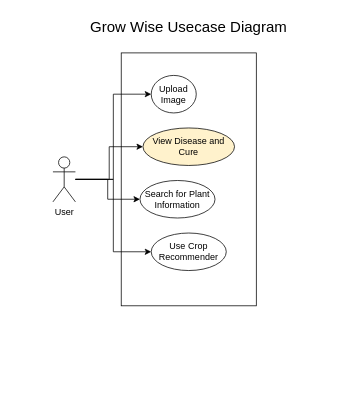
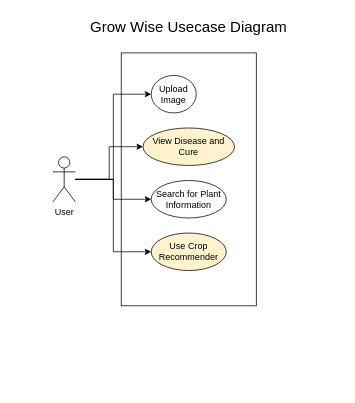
(177, 199) -> (189, 199)
(189, 252) -> (189, 252)
